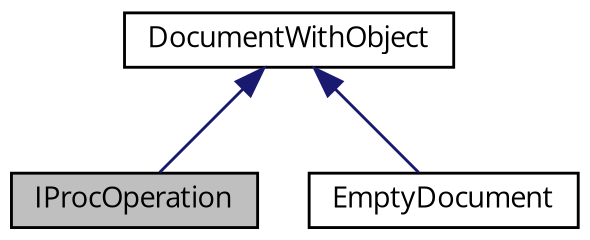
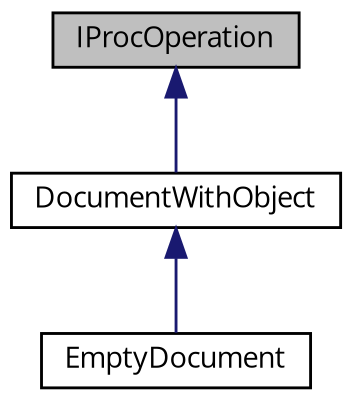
(201, 131) -> (176, 135)
